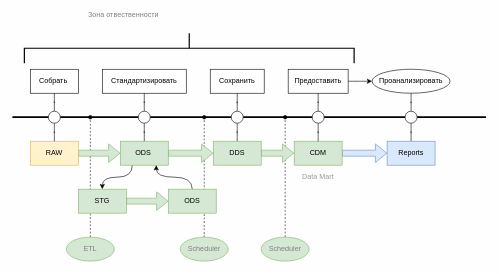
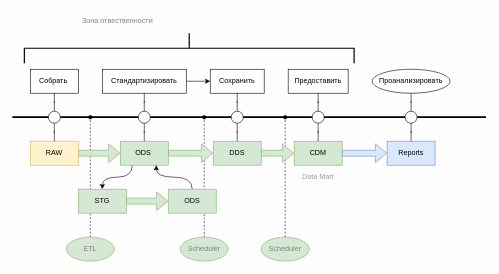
(123, 15) -> (117, 21)
none -> (204, 81)
(366, 81) -> none
